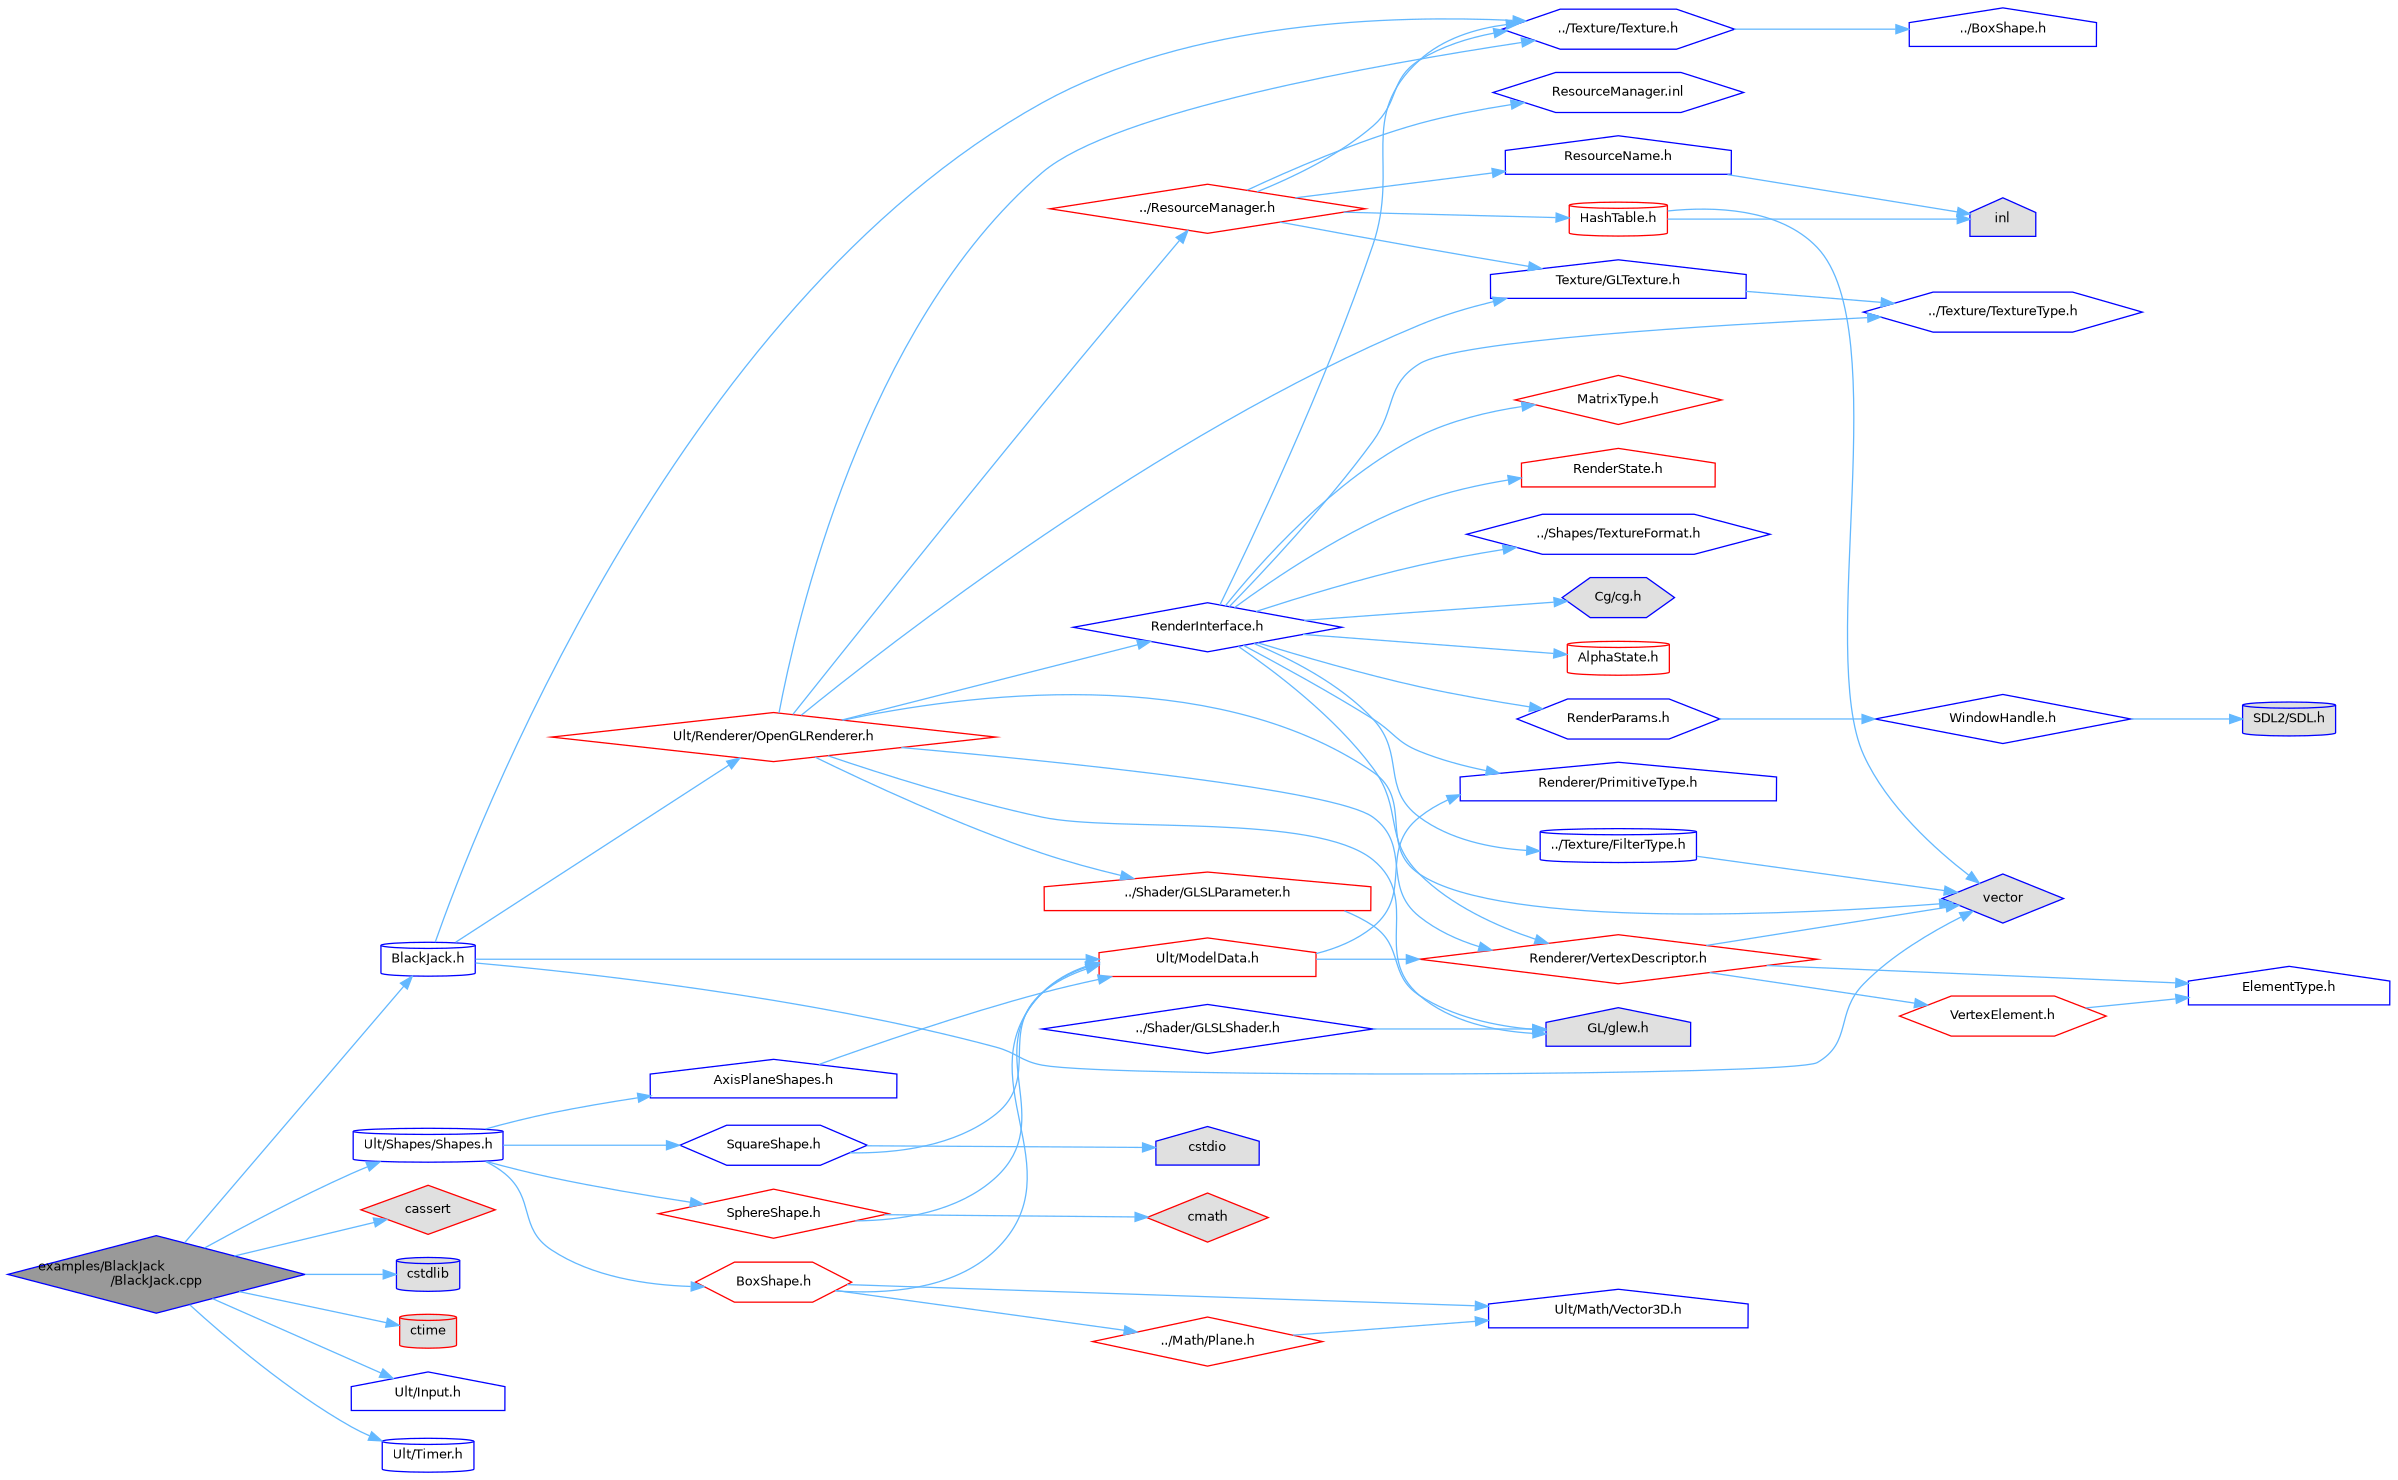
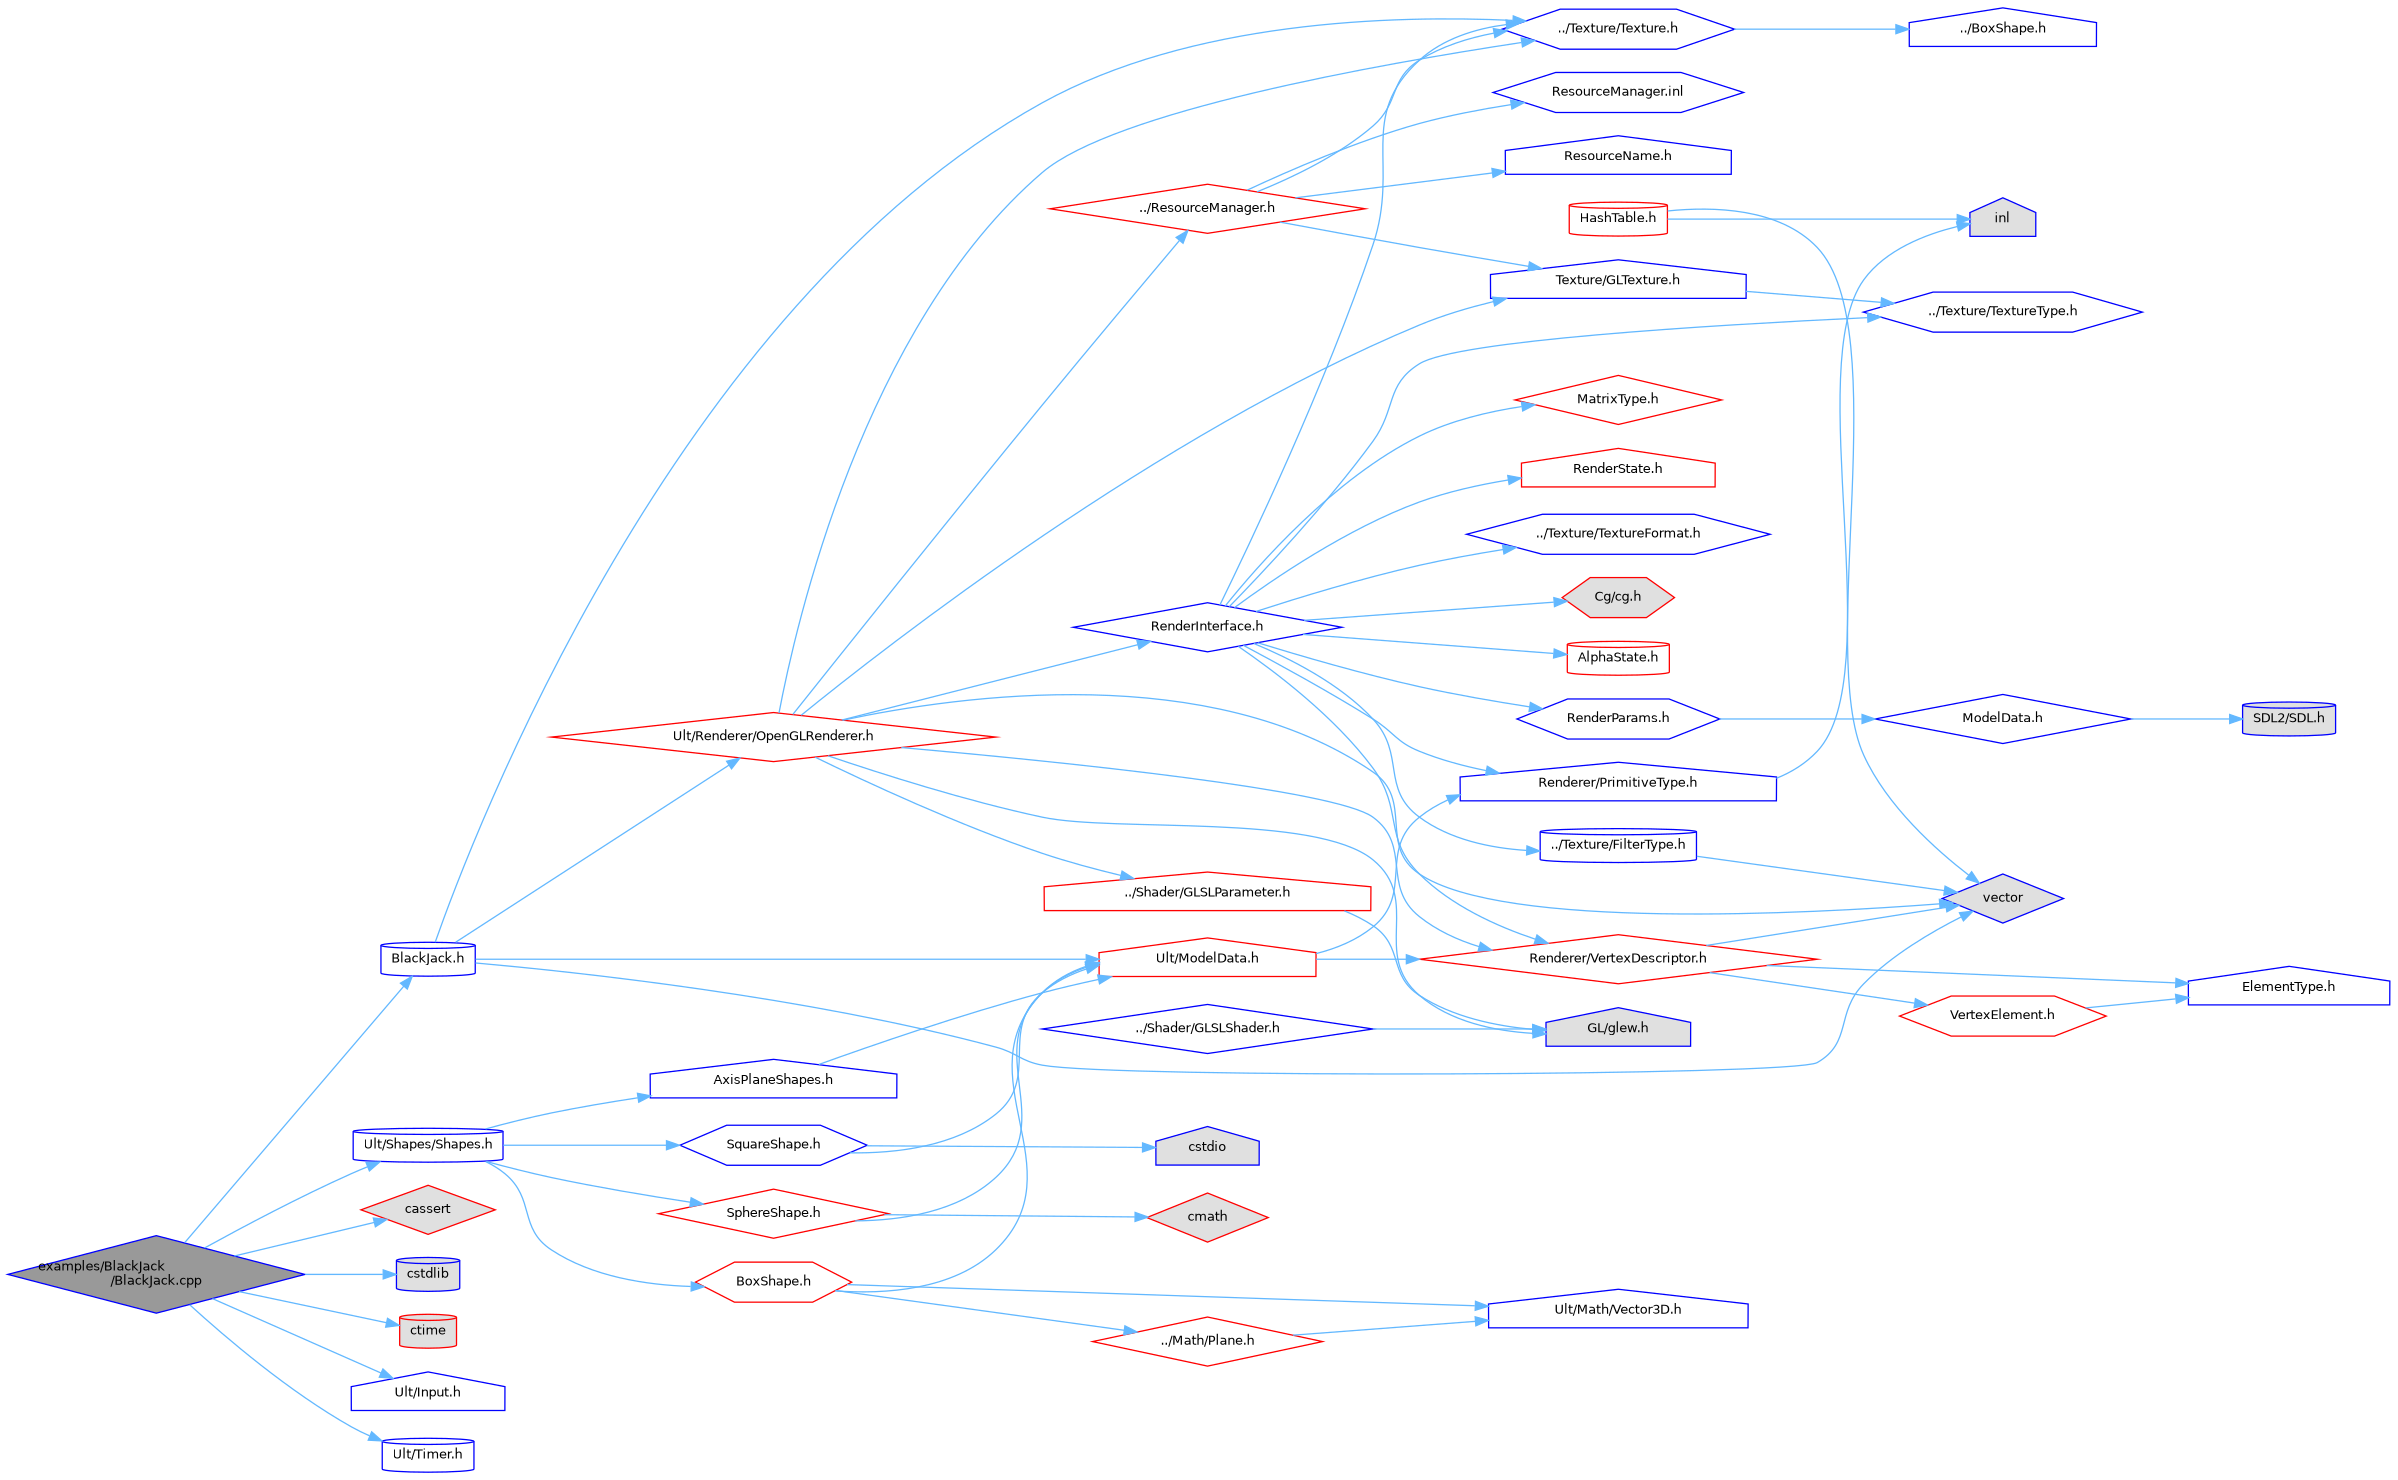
(1842, 193) -> (1843, 486)
(1450, 215) -> none
(1618, 534) -> (1618, 534)
(1618, 598) -> (1618, 598)
(2003, 719) -> (2003, 719)
